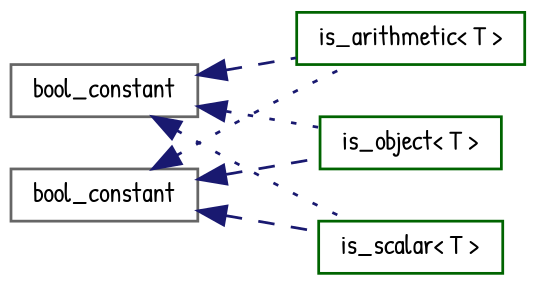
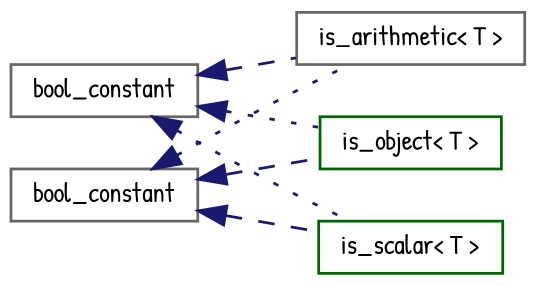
(411, 38) -> (411, 38)
